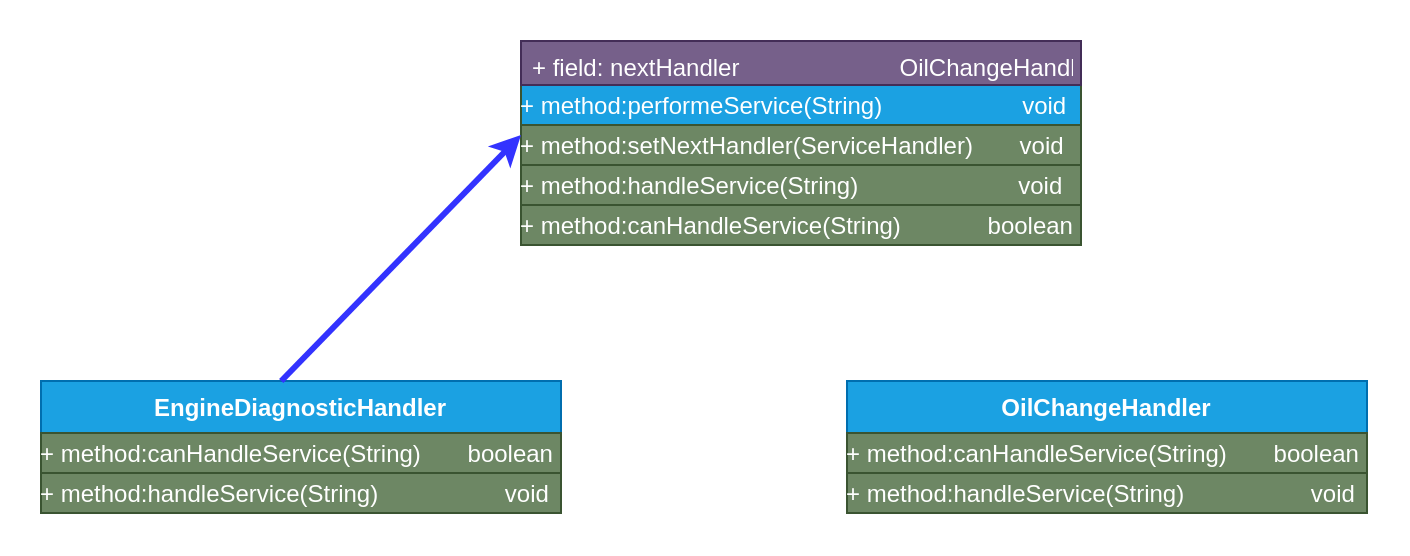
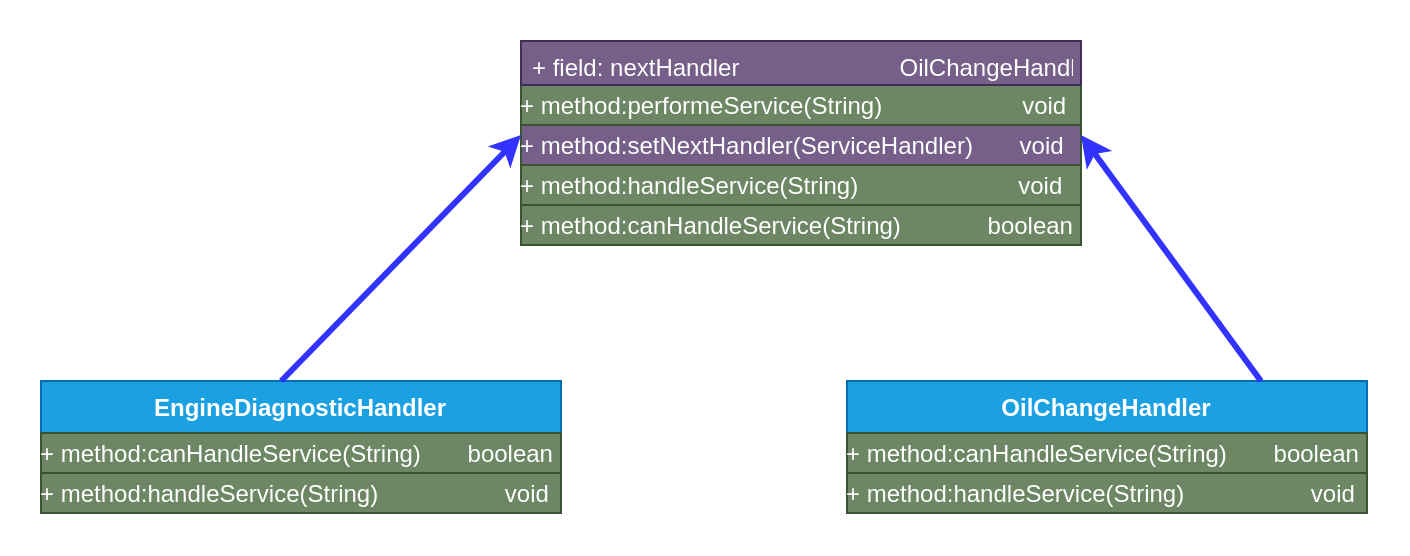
(801, 105) -> (801, 105)
(801, 145) -> (801, 145)
none -> (1177, 266)
